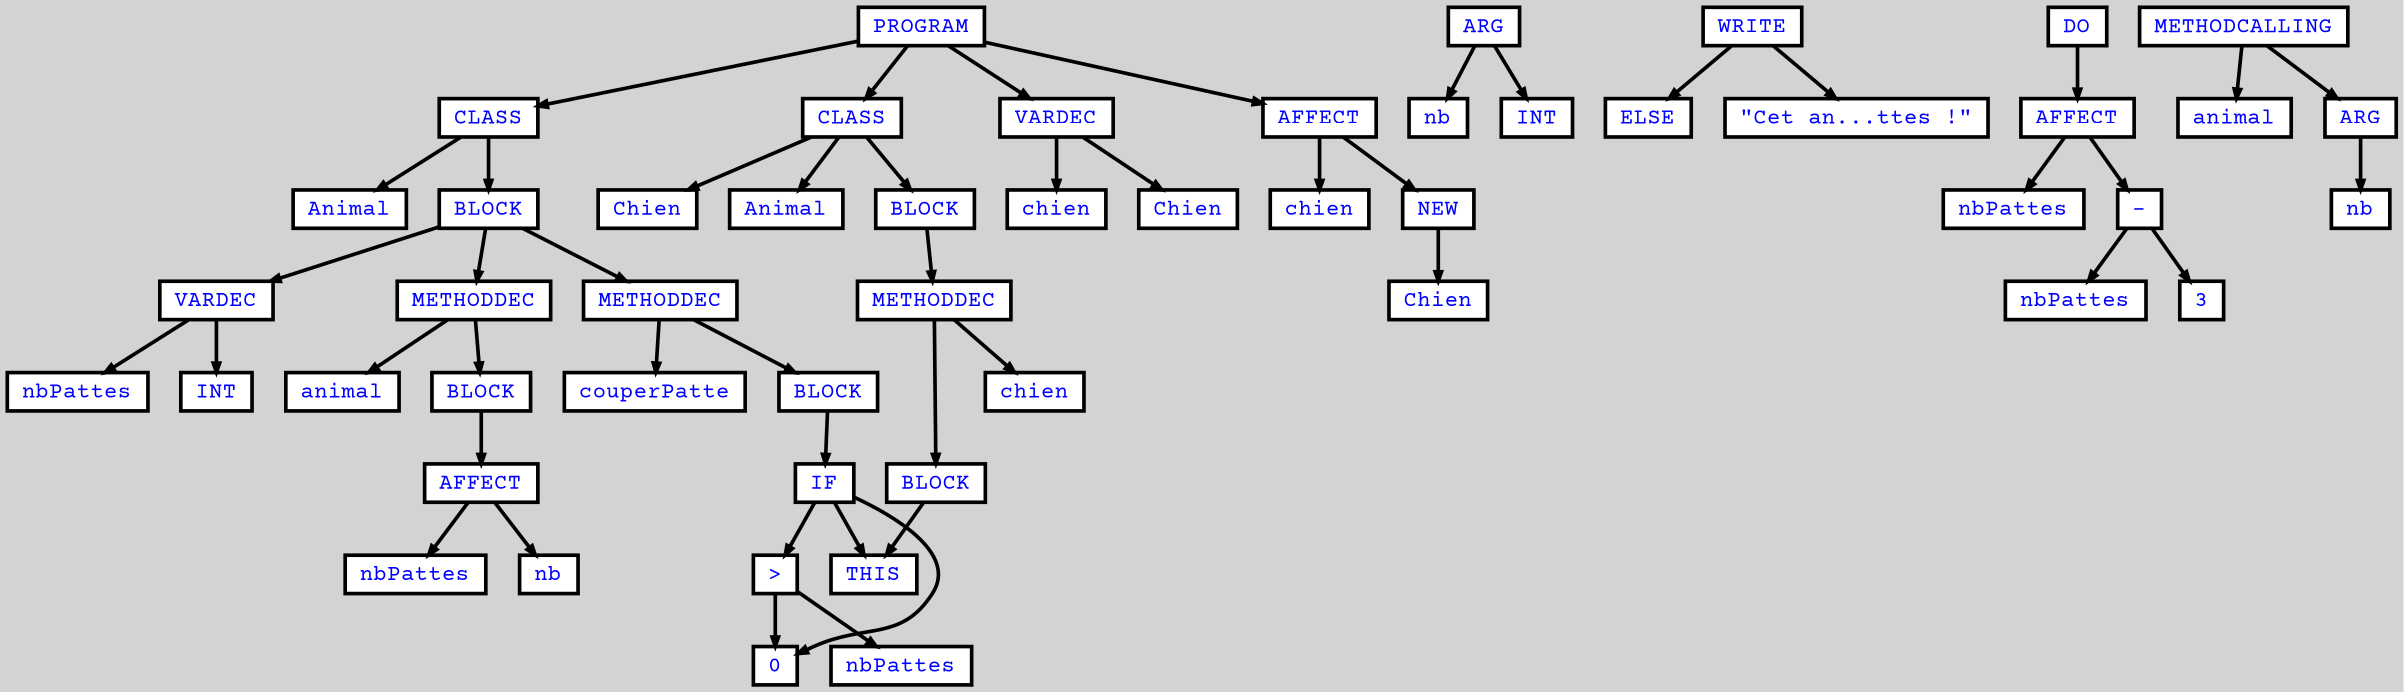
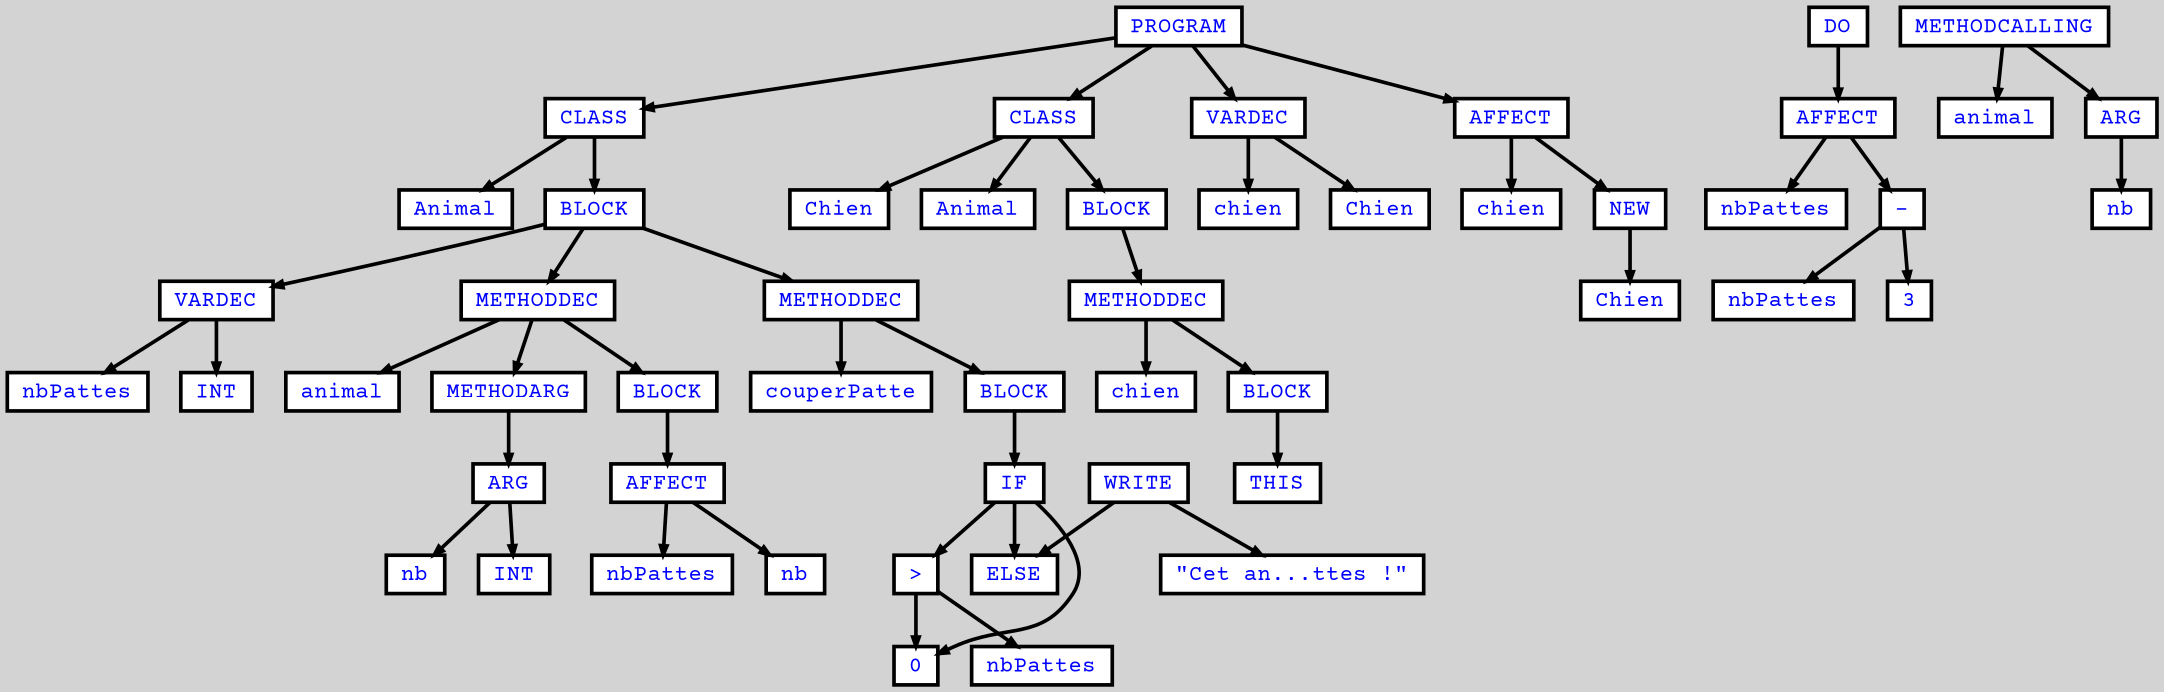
none -> (509, 392)
(847, 525) -> (1015, 524)
